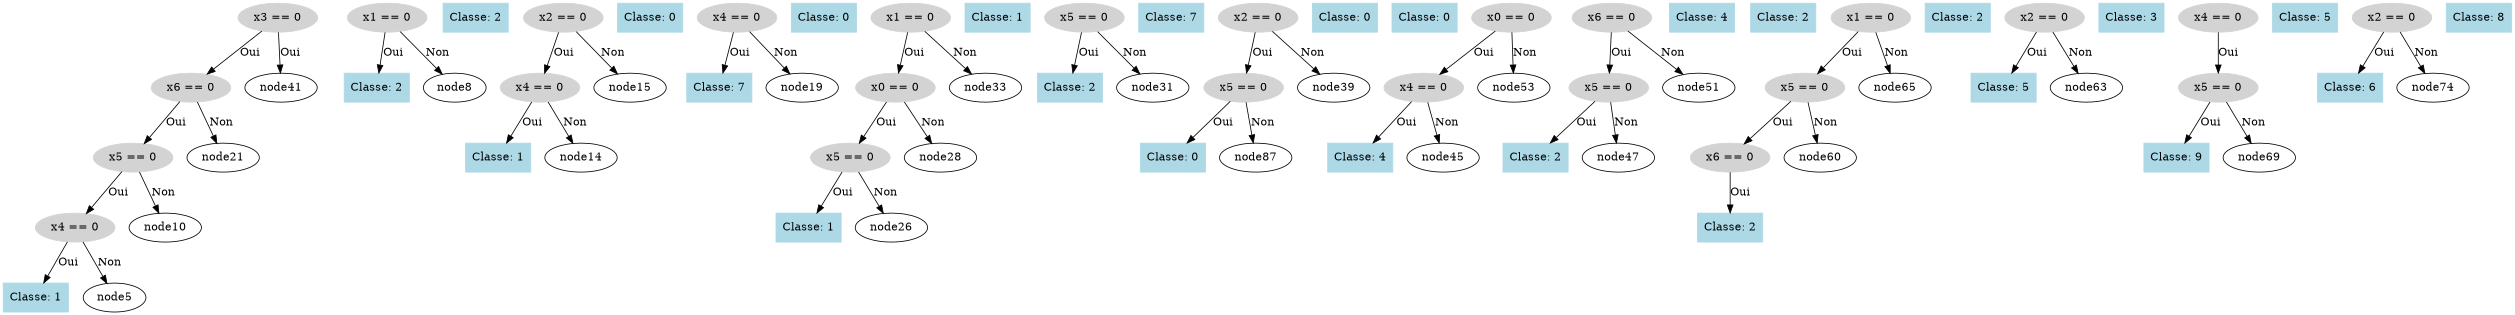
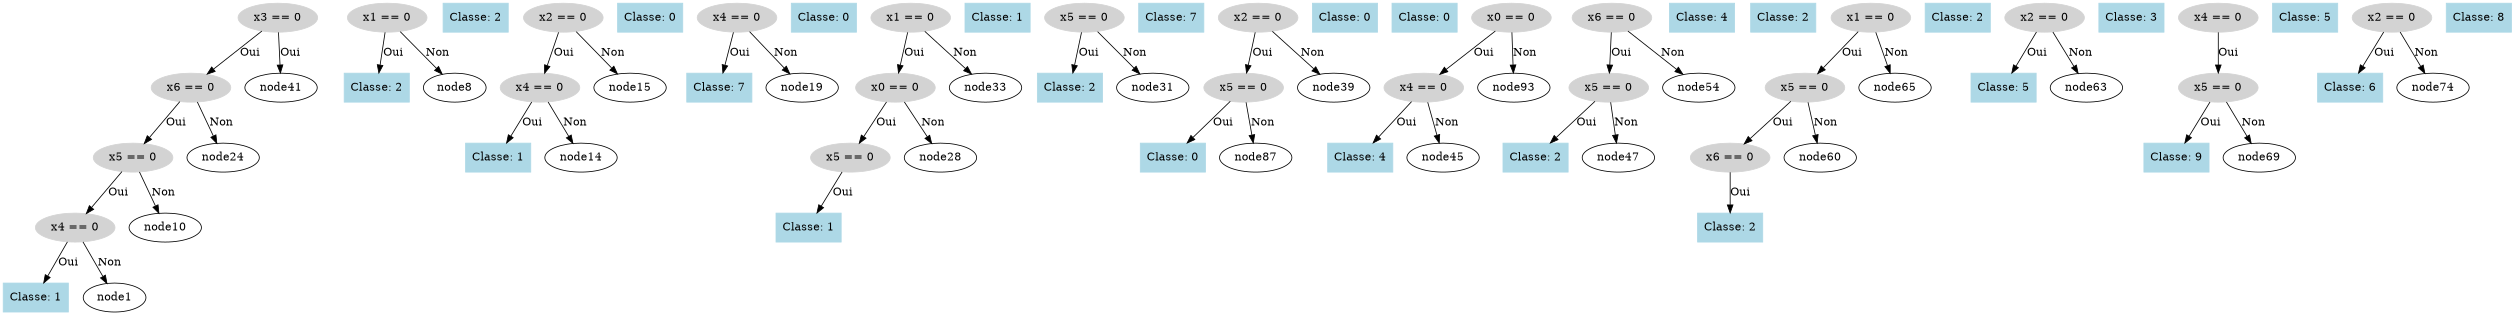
(1514, 88) -> (1514, 88)
(1699, 88) -> (1699, 88)
(223, 158) -> (223, 158)
(891, 228) -> none
(115, 298) -> (115, 298)
